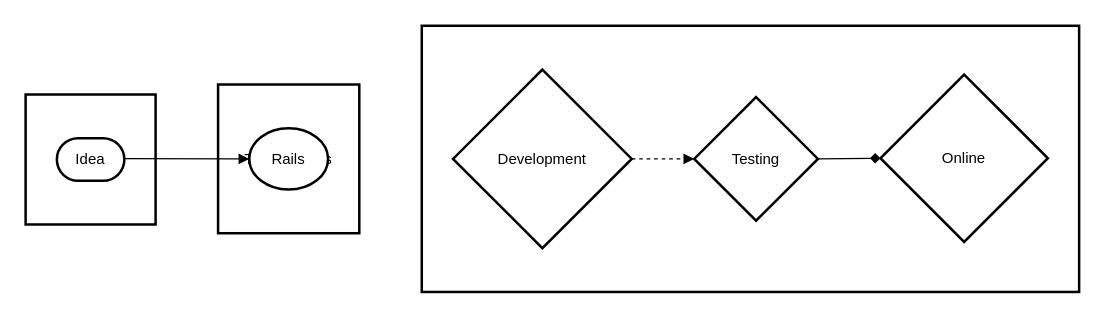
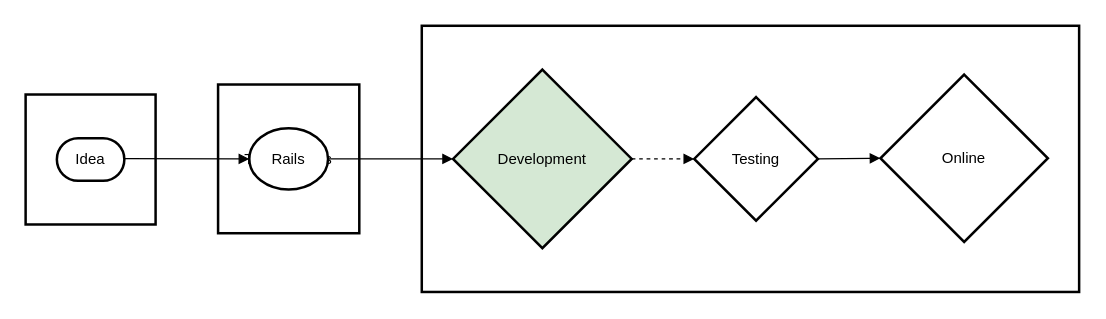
(869, 158) -> (869, 158)
none -> (386, 159)
(543, 159) -> (543, 159)
